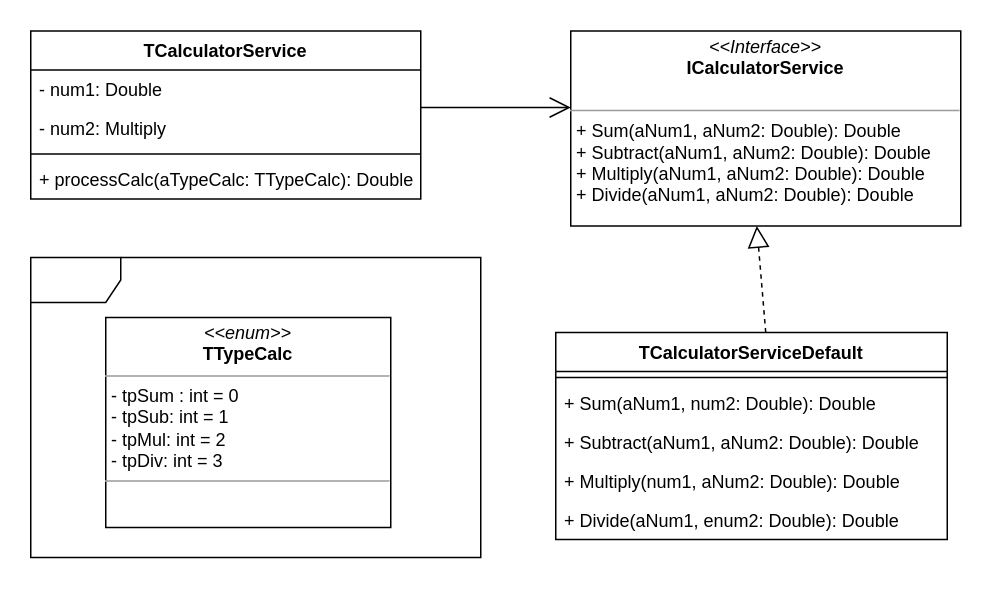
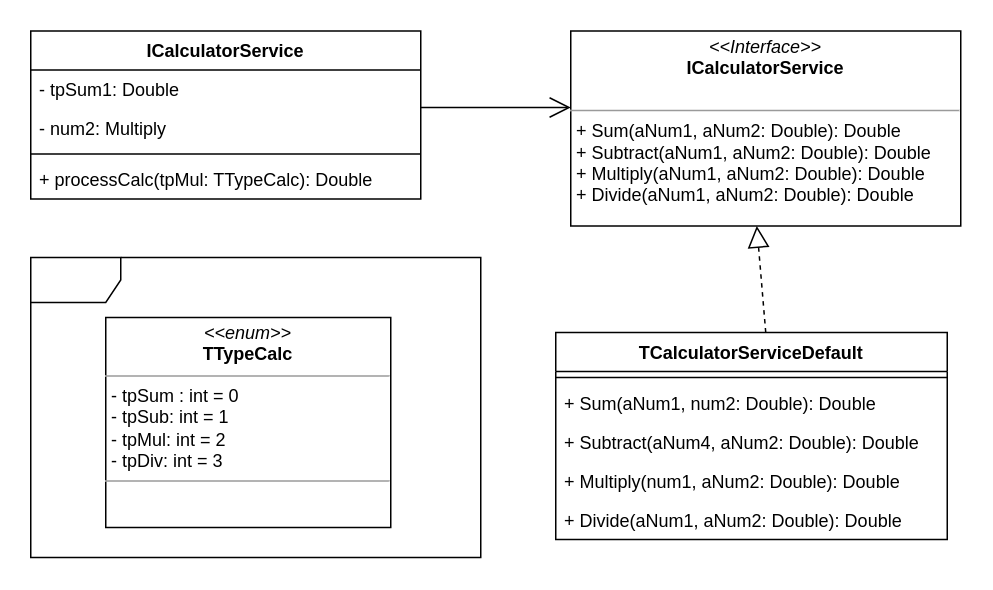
(225, 51) -> (225, 51)
(100, 90) -> (110, 90)
(235, 180) -> (215, 180)
(745, 443) -> (745, 443)
(730, 521) -> (730, 521)
